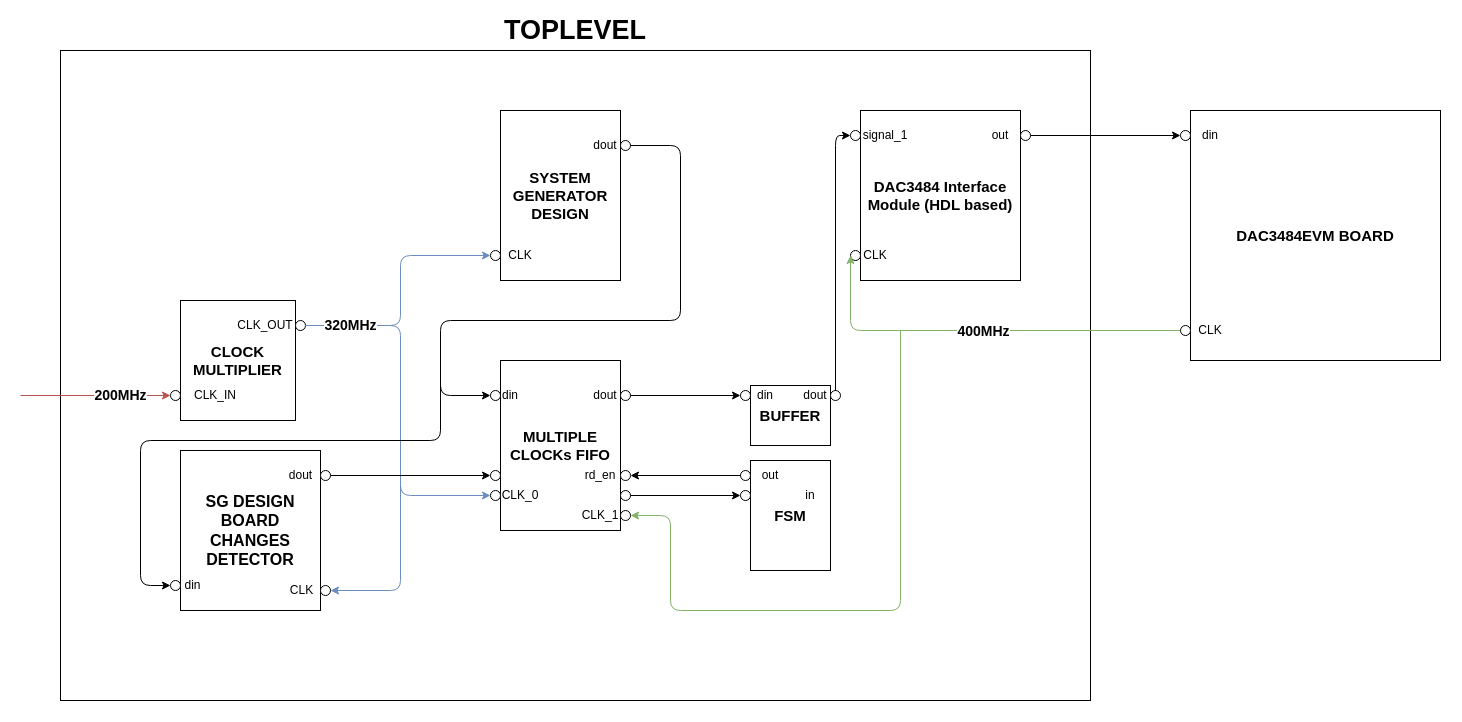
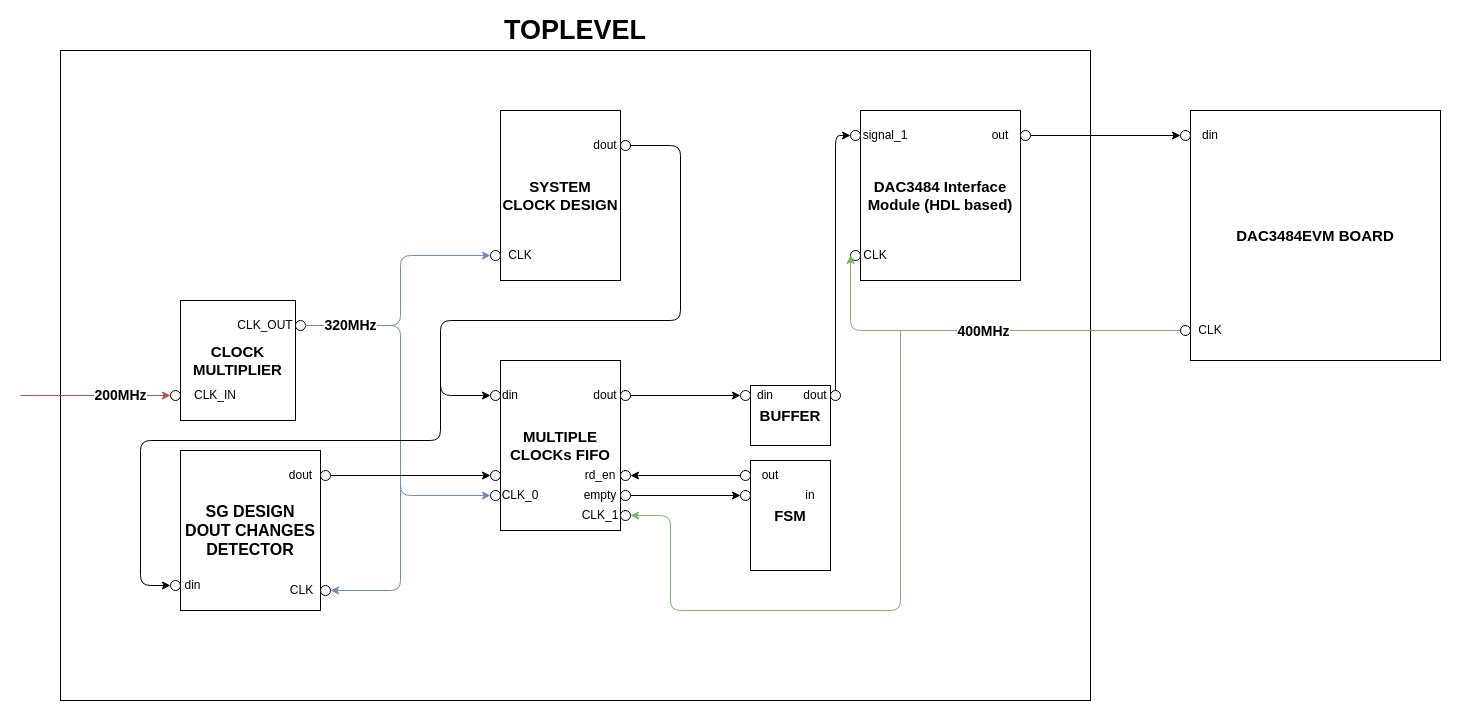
(561, 196) -> (561, 196)
none -> (601, 496)
(251, 531) -> (251, 531)
